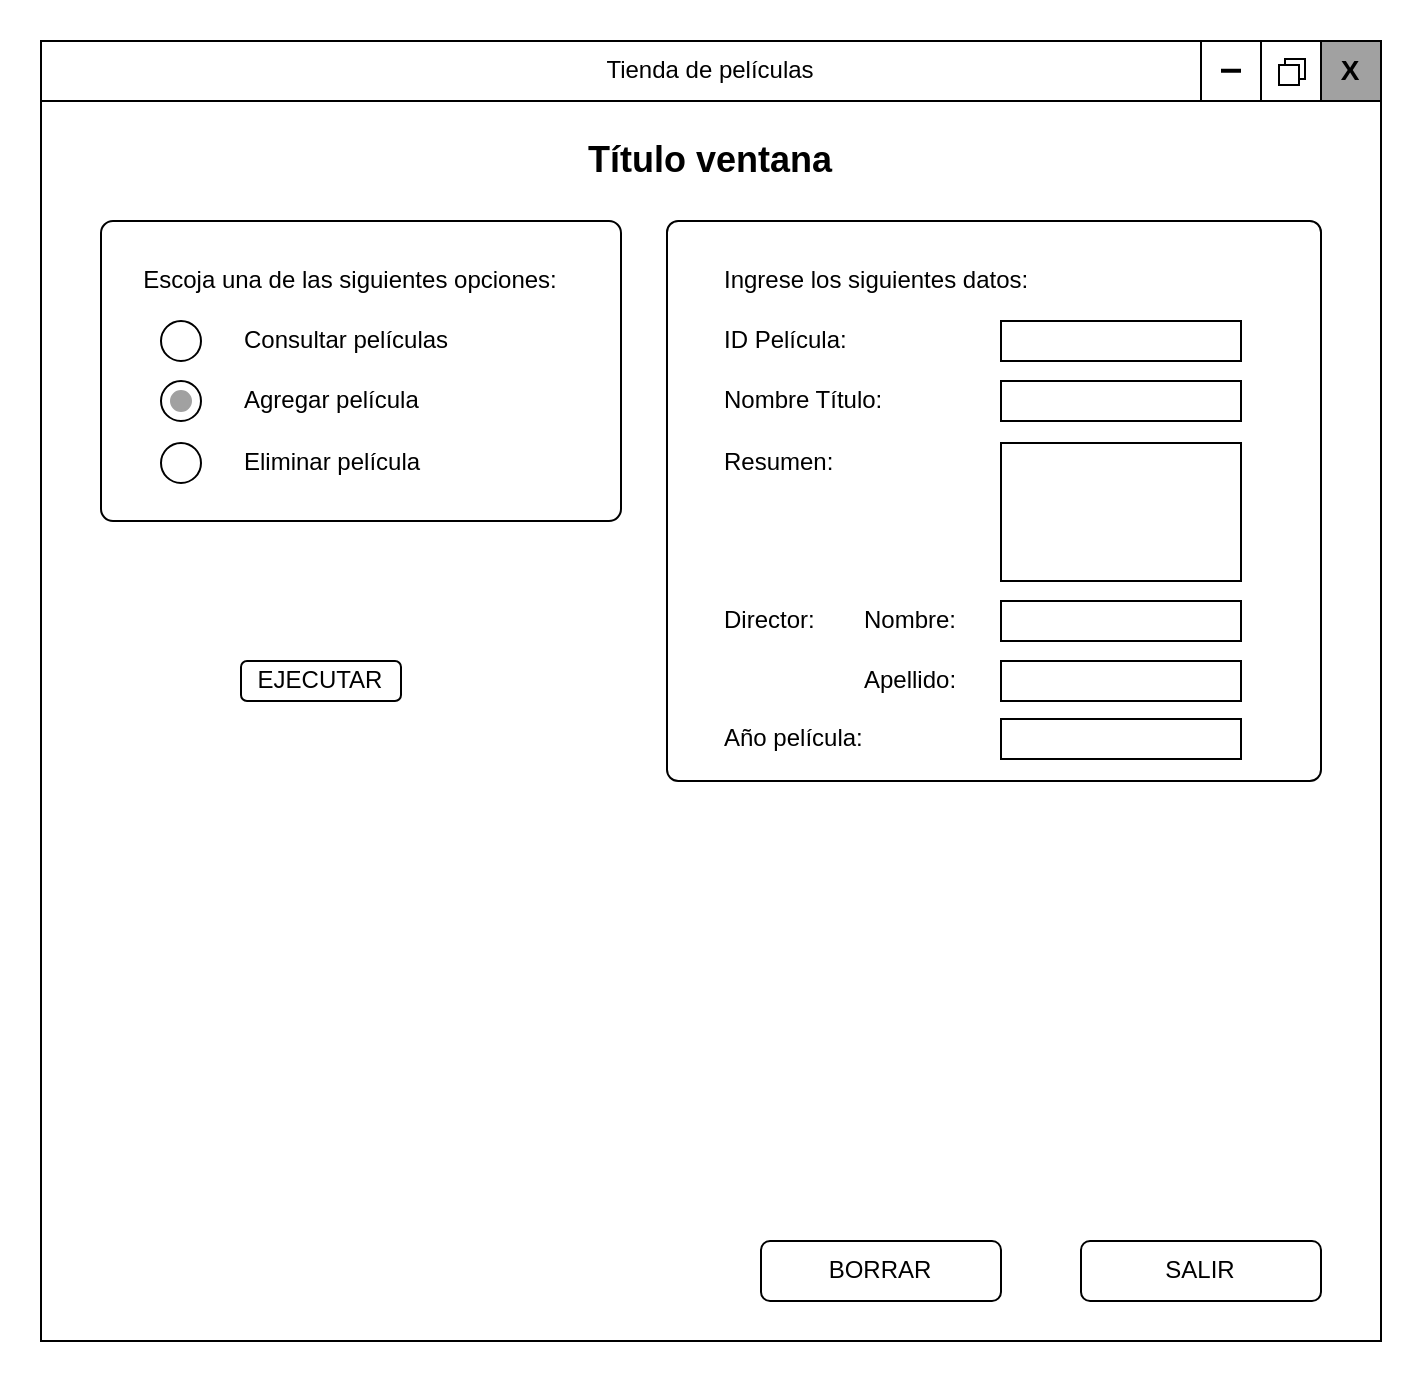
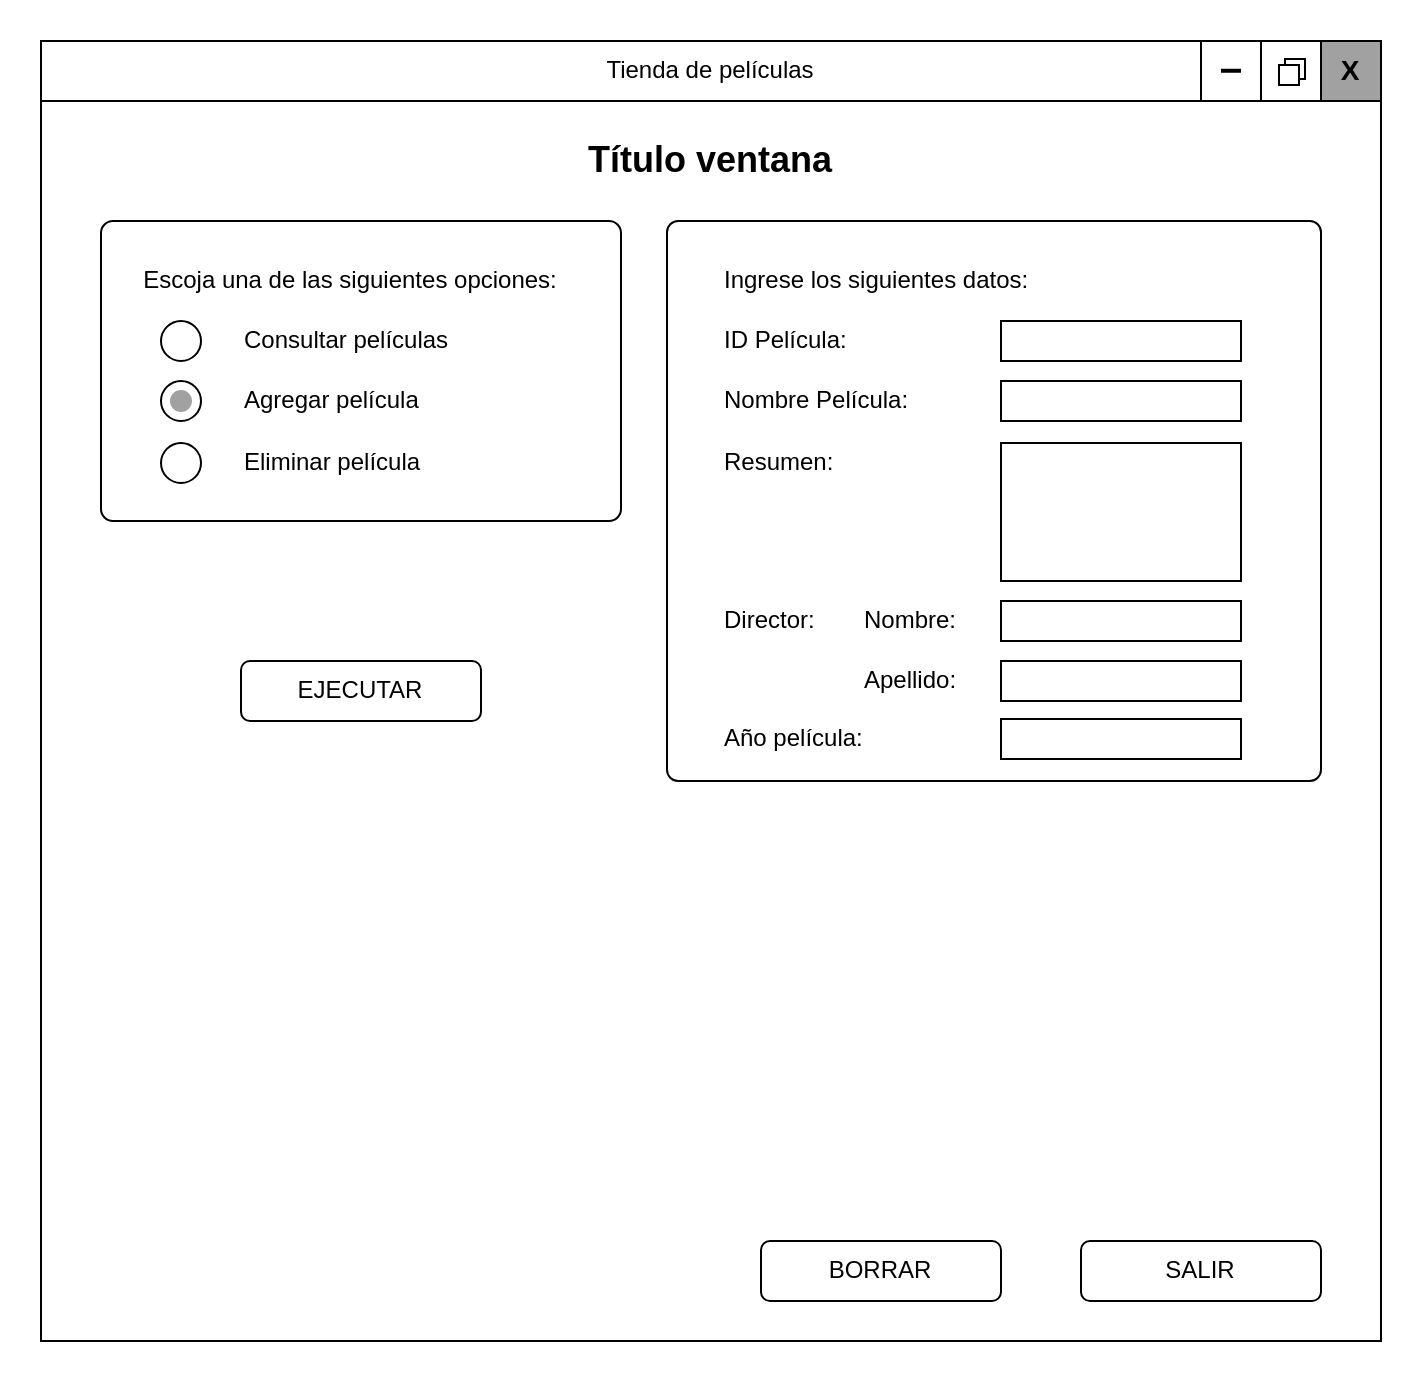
(810, 401) -> (820, 401)
(321, 681) -> (361, 691)
